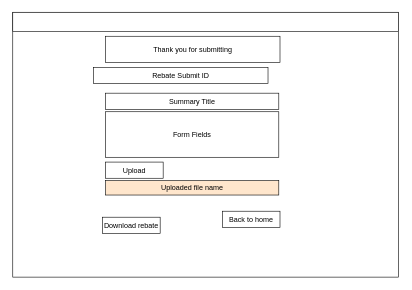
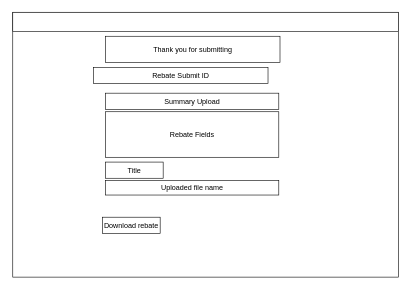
(192, 102) -> (192, 102)
(192, 135) -> (192, 135)
(134, 171) -> (134, 171)
(192, 188) -> (192, 188)
(251, 220) -> none
